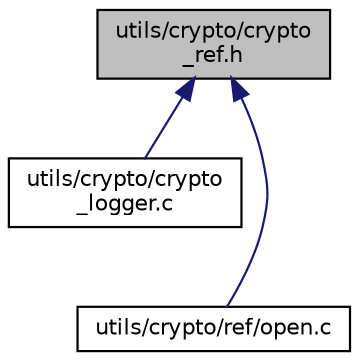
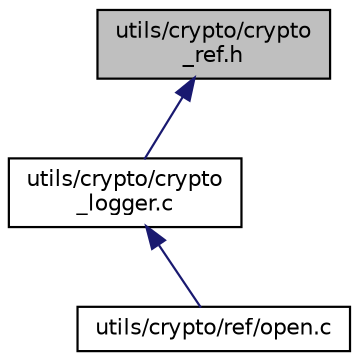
(267, 205) -> (180, 276)
